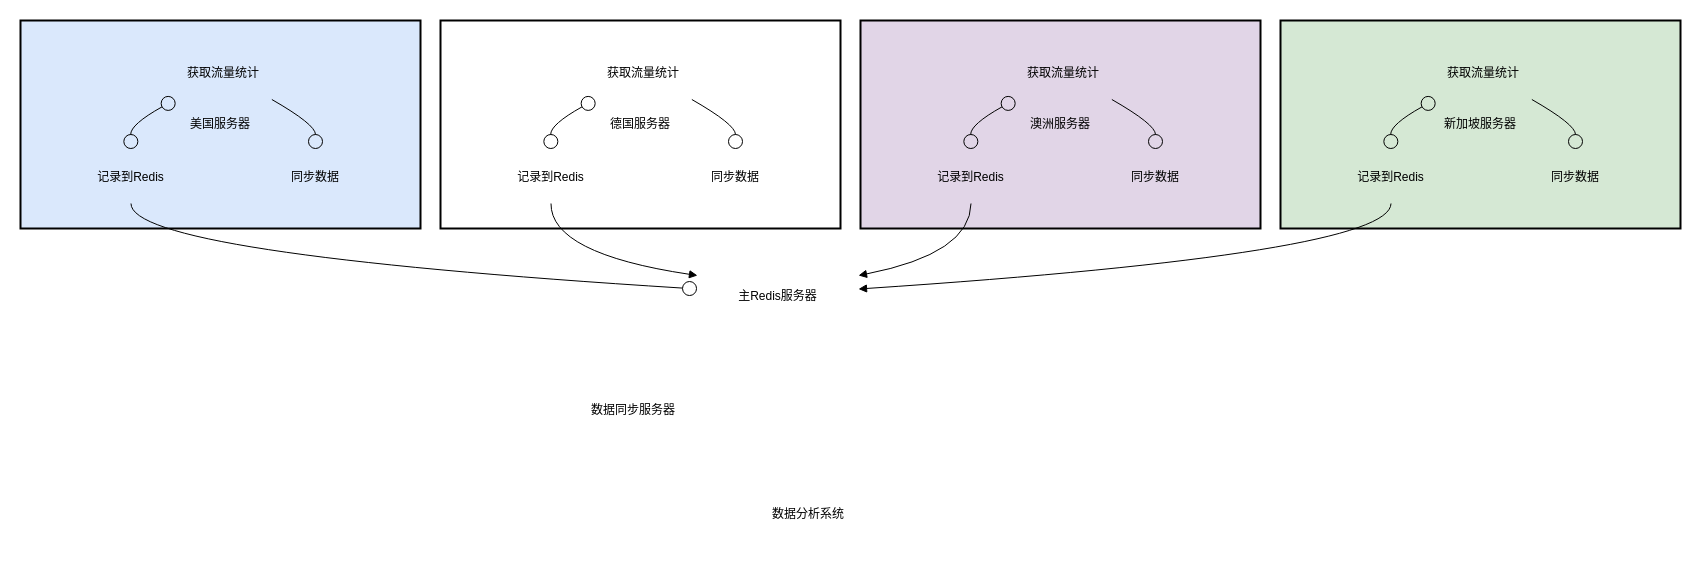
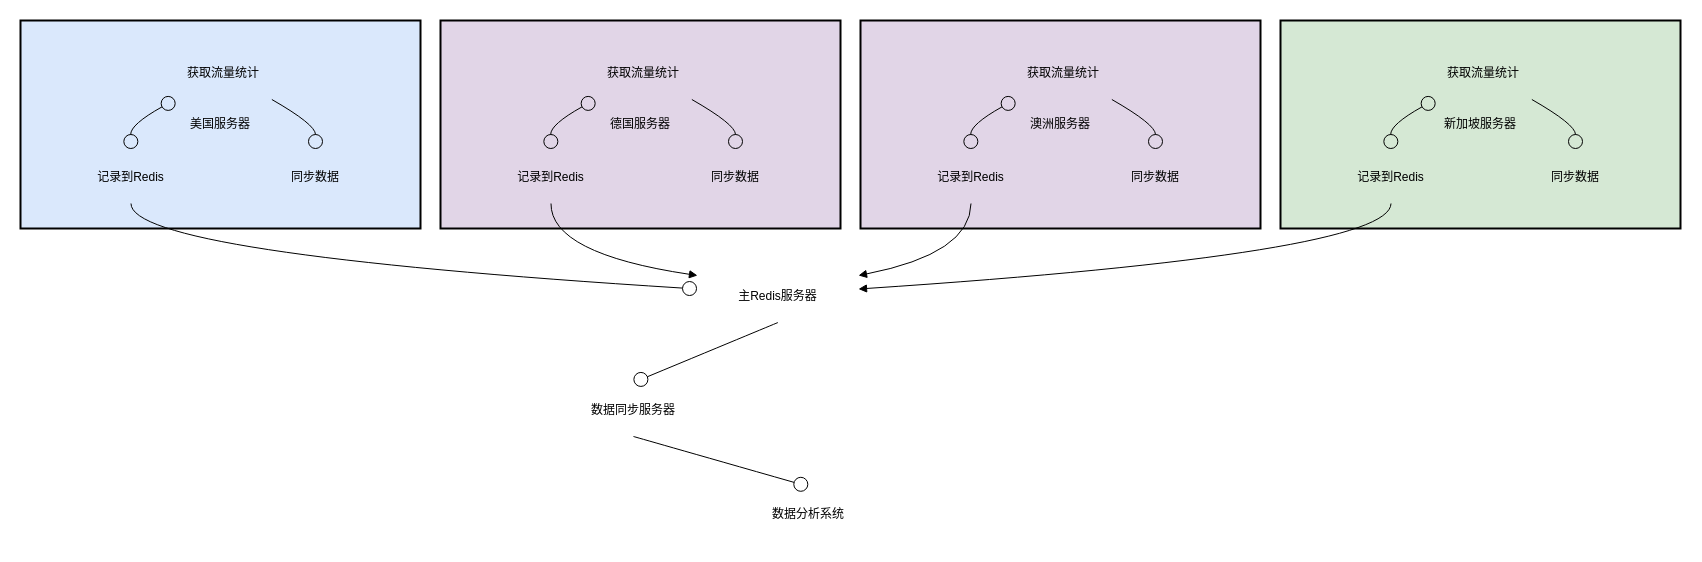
(641, 125) -> (641, 125)
none -> (712, 350)
none -> (714, 460)
